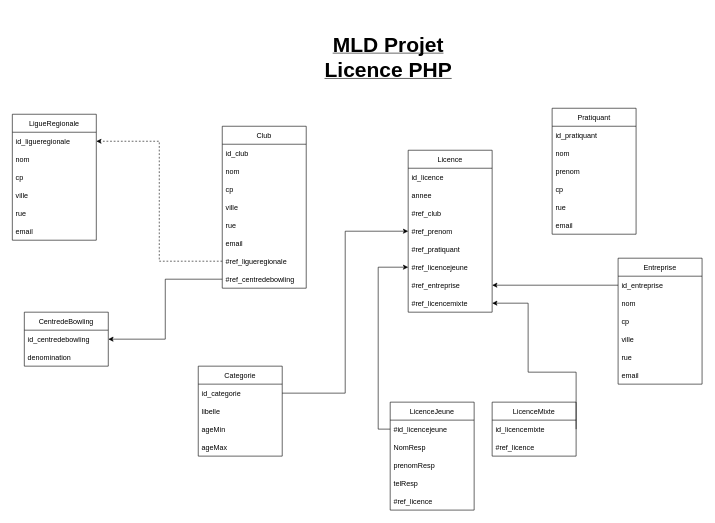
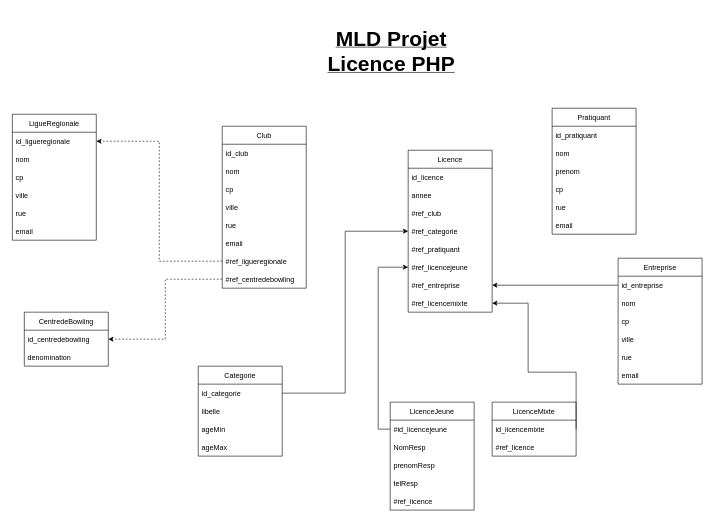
(389, 57) -> (392, 51)
(434, 232) -> (439, 232)
(165, 308) -> (165, 308)
